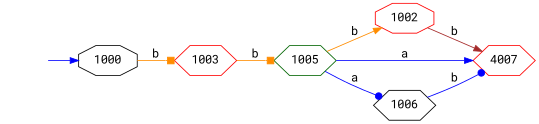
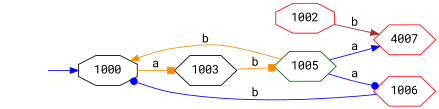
(351, 41) -> (210, 45)
(156, 54) -> (156, 64)
(206, 61) -> (206, 70)
(453, 87) -> (256, 100)
(405, 105) -> (405, 91)
